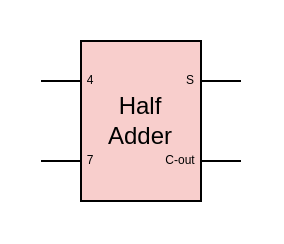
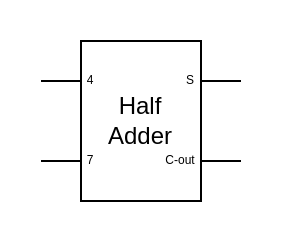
(141, 121) -> (141, 121)
